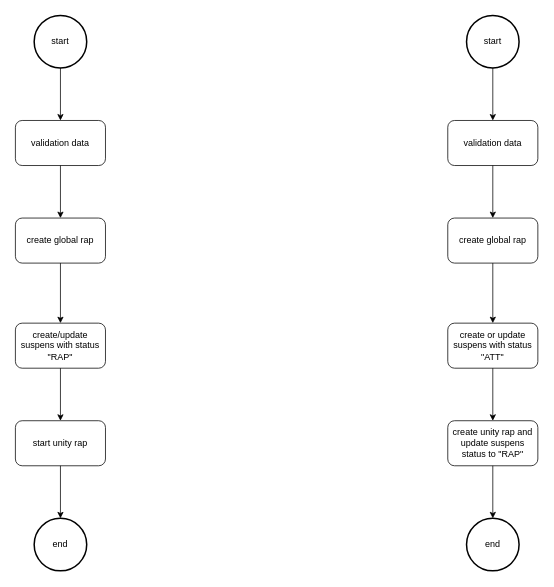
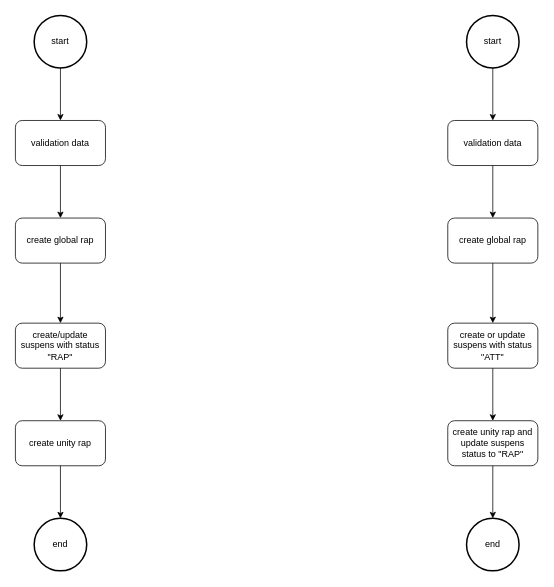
(60, 443) -> (60, 443)
